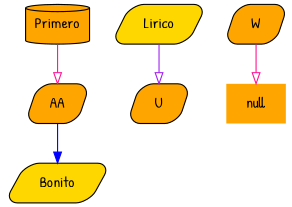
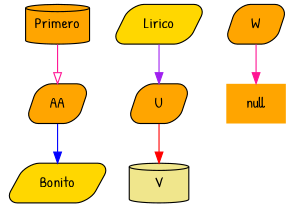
(159, 59) -> (159, 59)
(256, 59) -> (256, 59)
none -> (159, 183)
